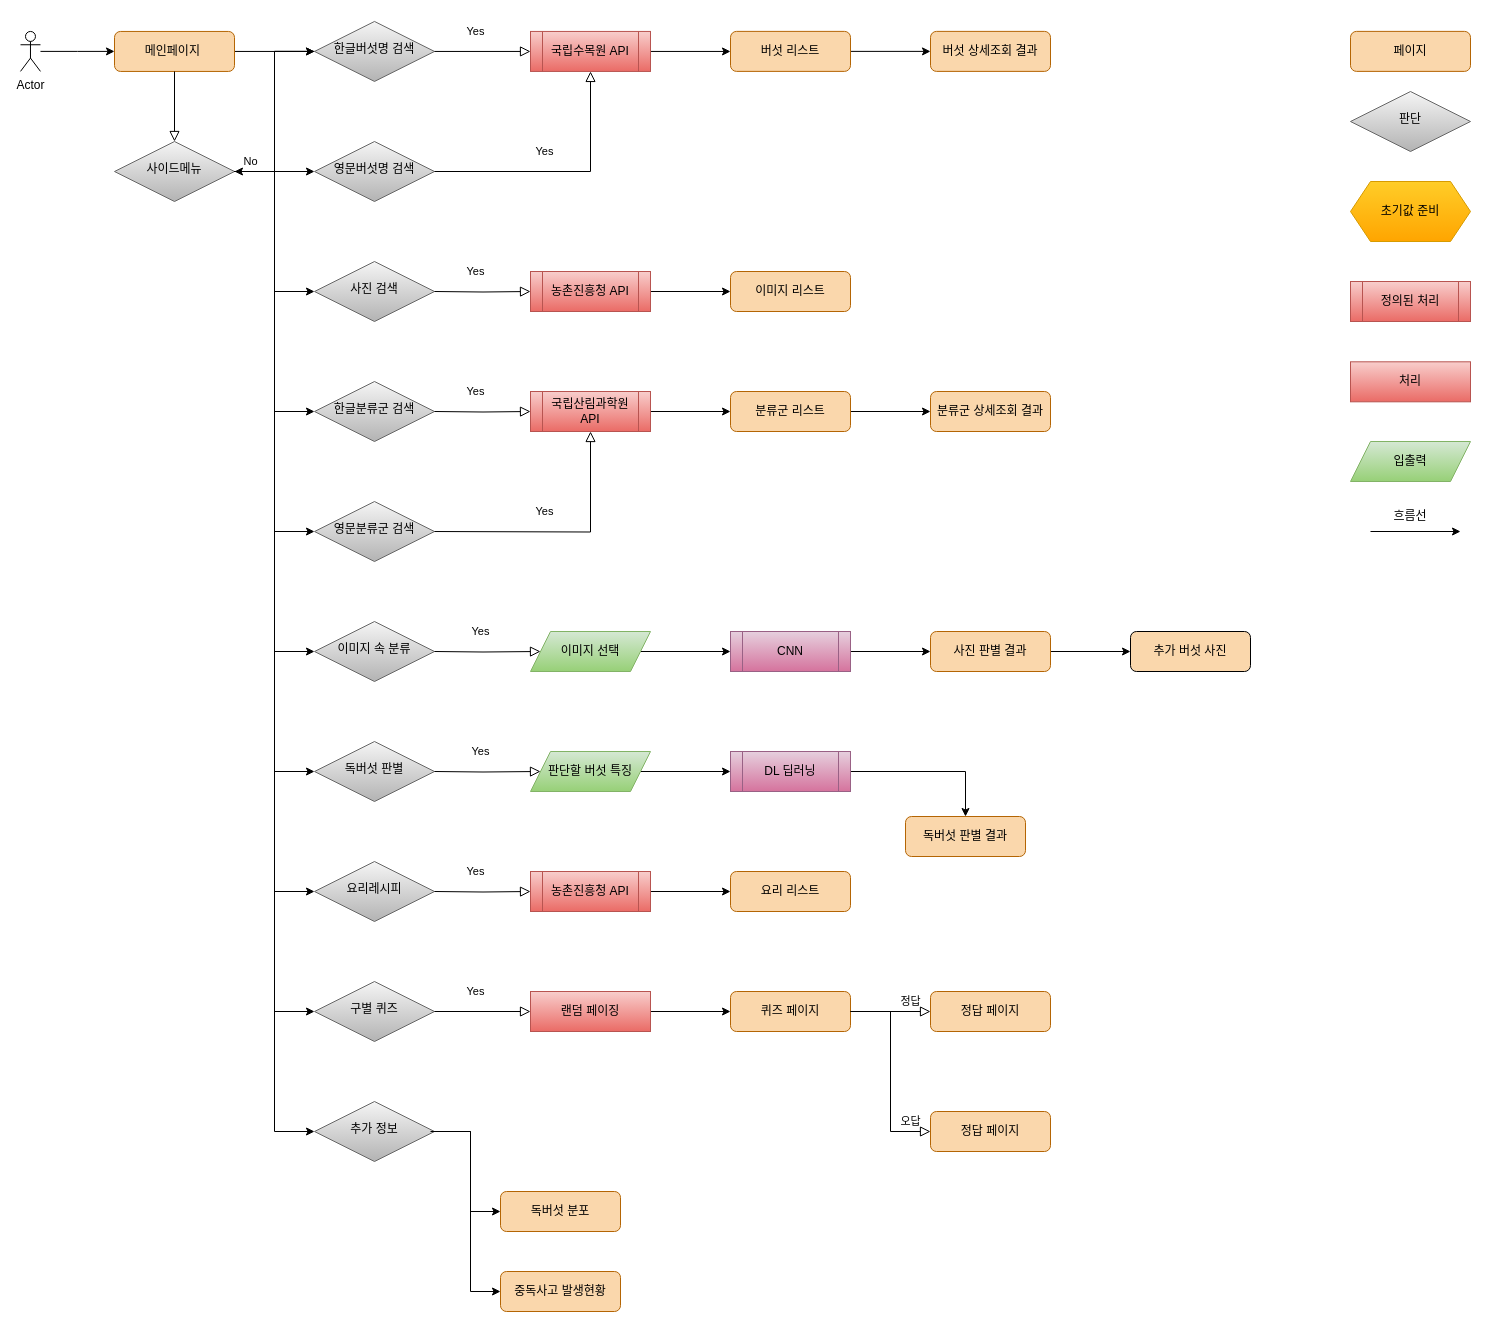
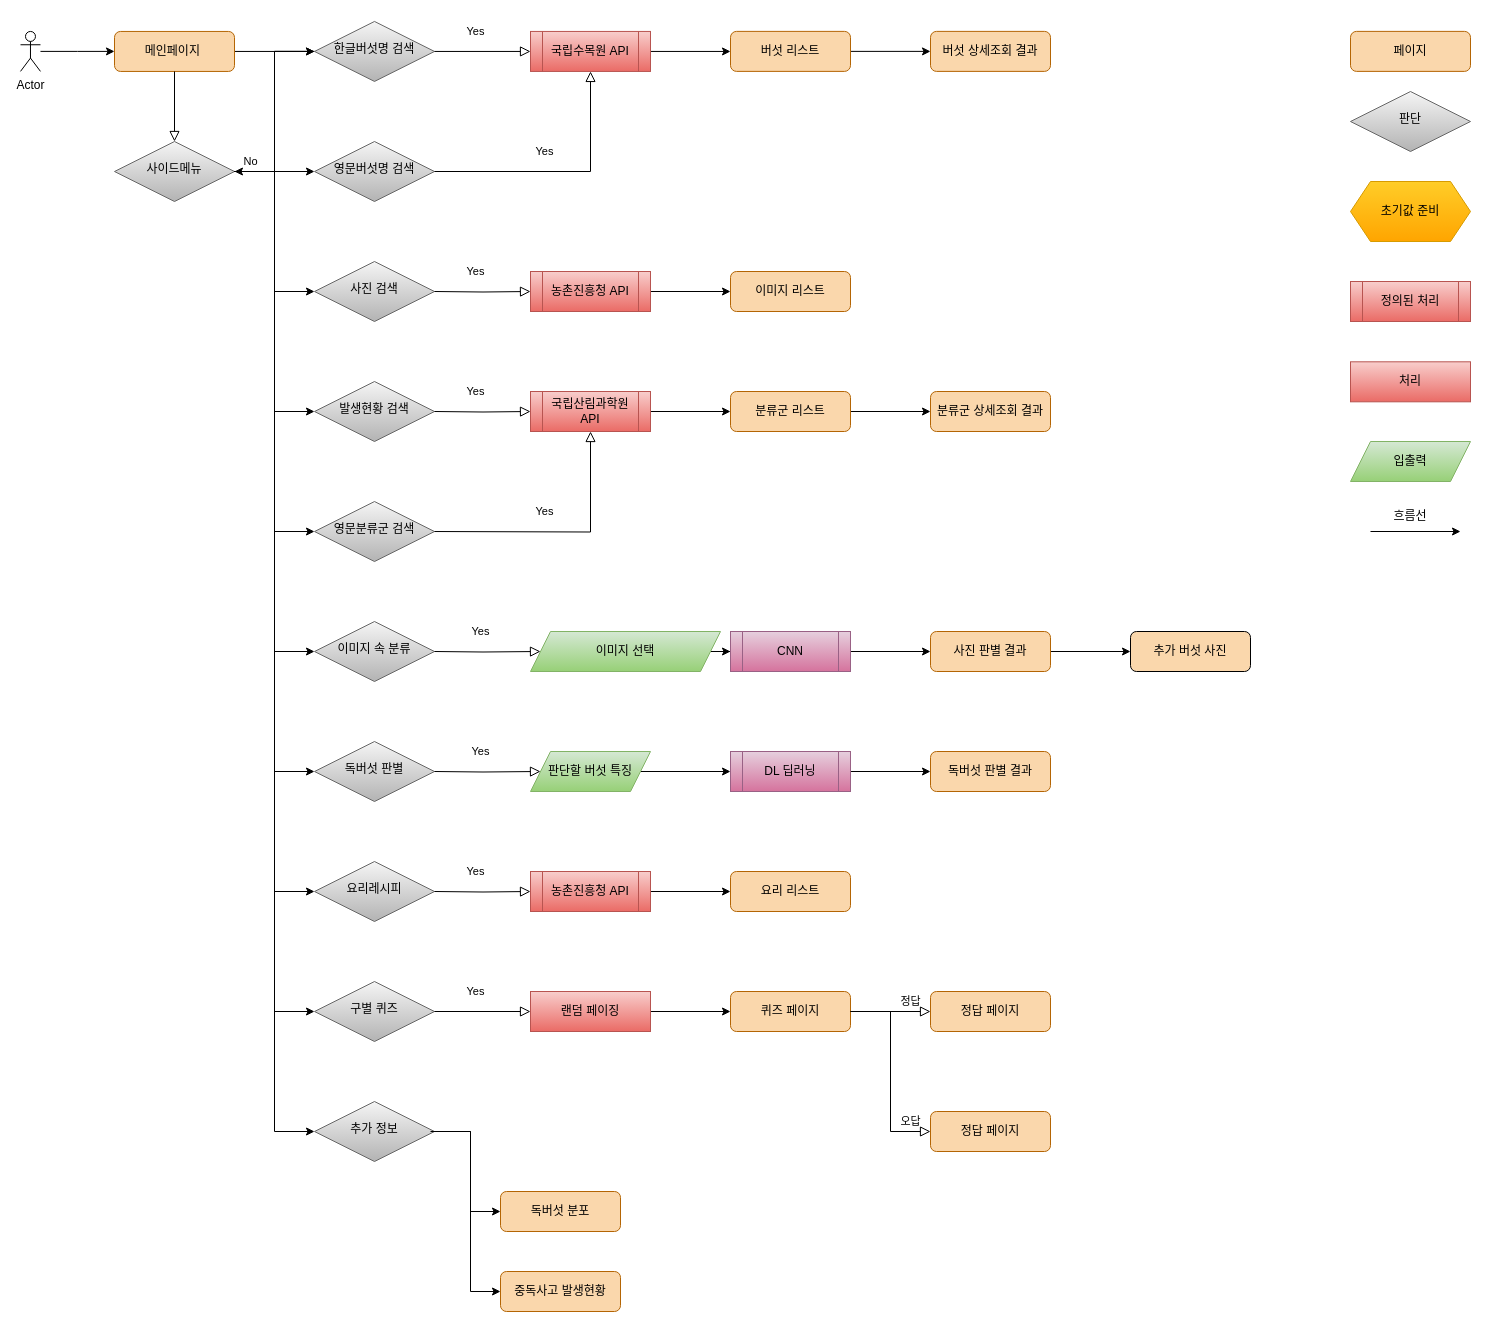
(375, 410) -> (375, 410)
(591, 652) -> (626, 652)
(966, 837) -> (991, 772)
